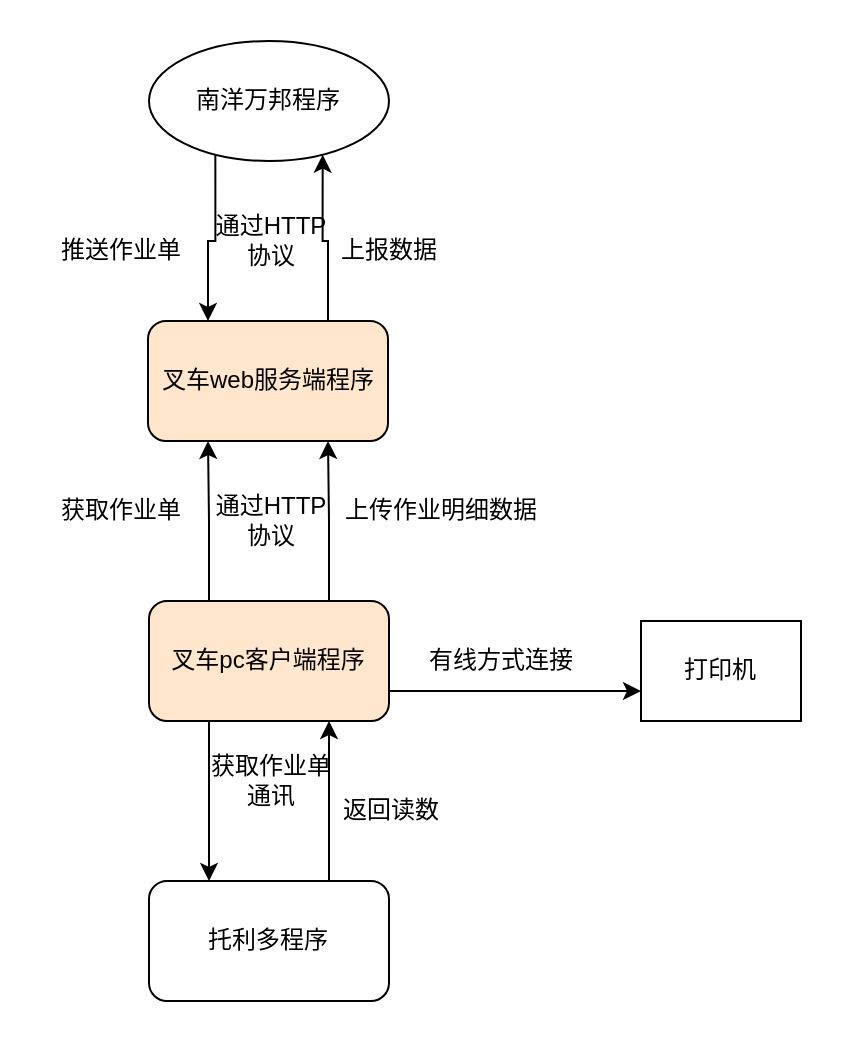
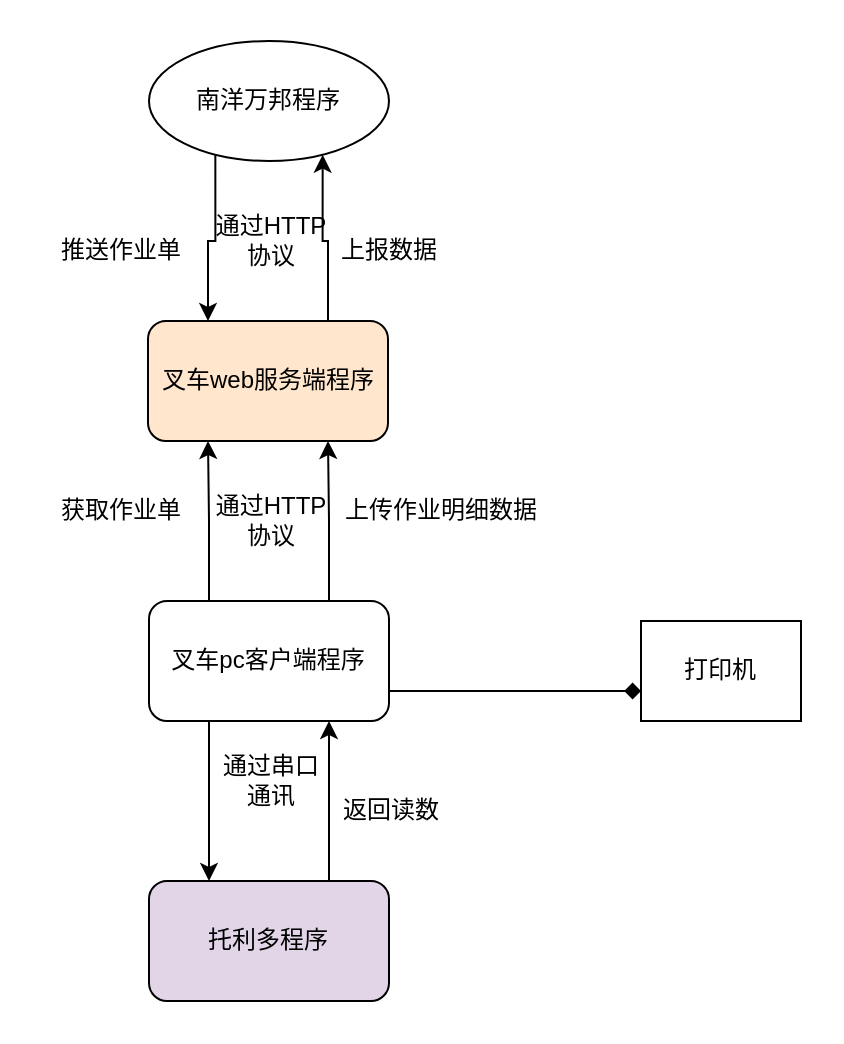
(269, 661) -> (269, 661)
(501, 661) -> none
(625, 691) -> (624, 691)
(272, 781) -> (272, 781)
(269, 941) -> (269, 941)
